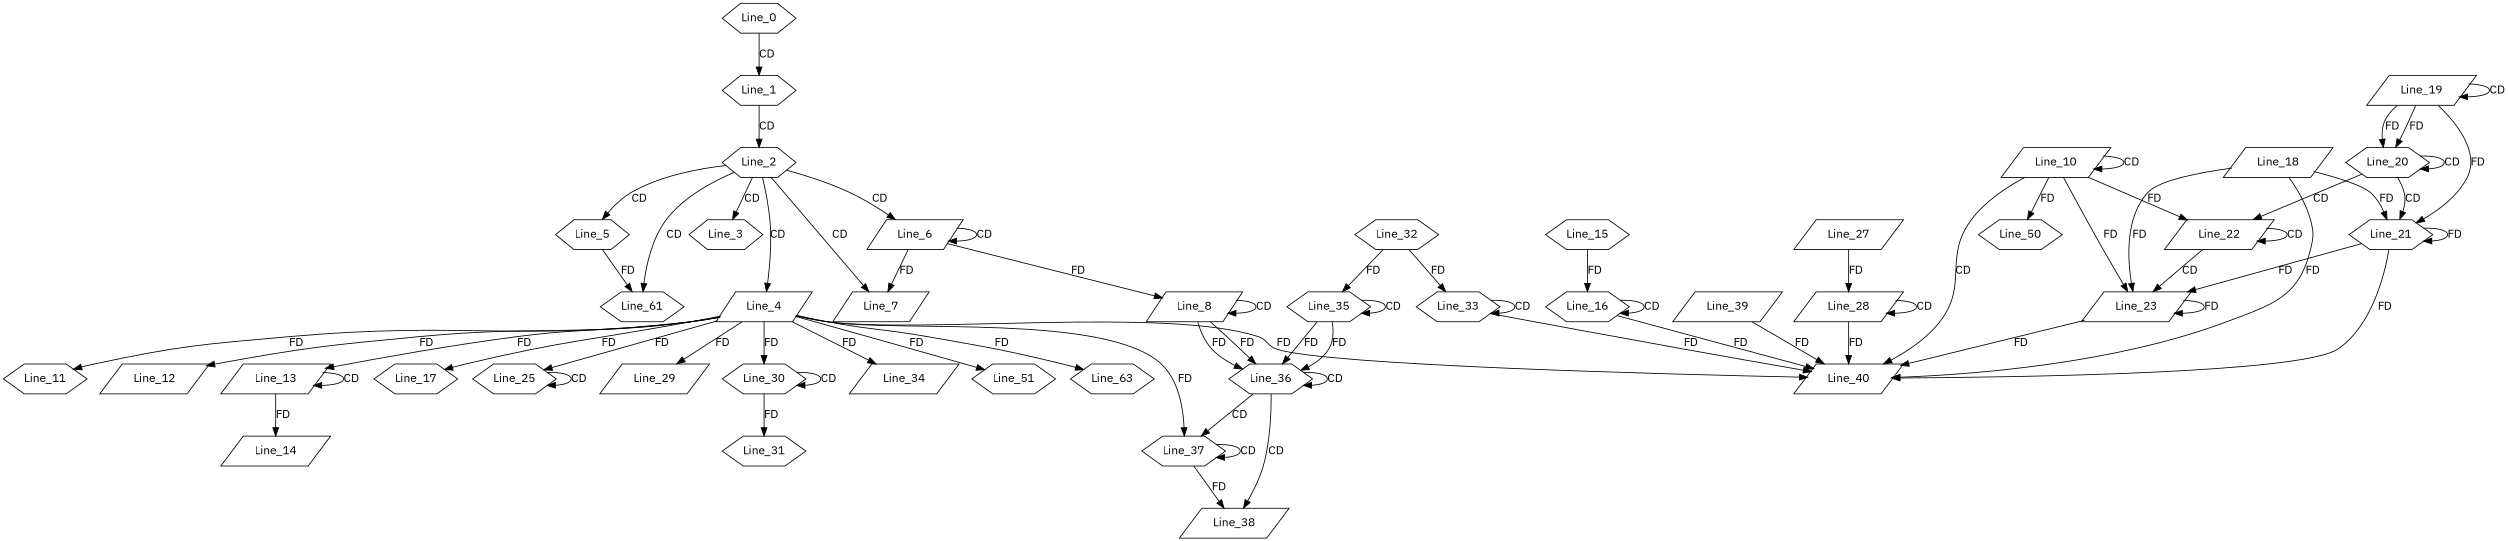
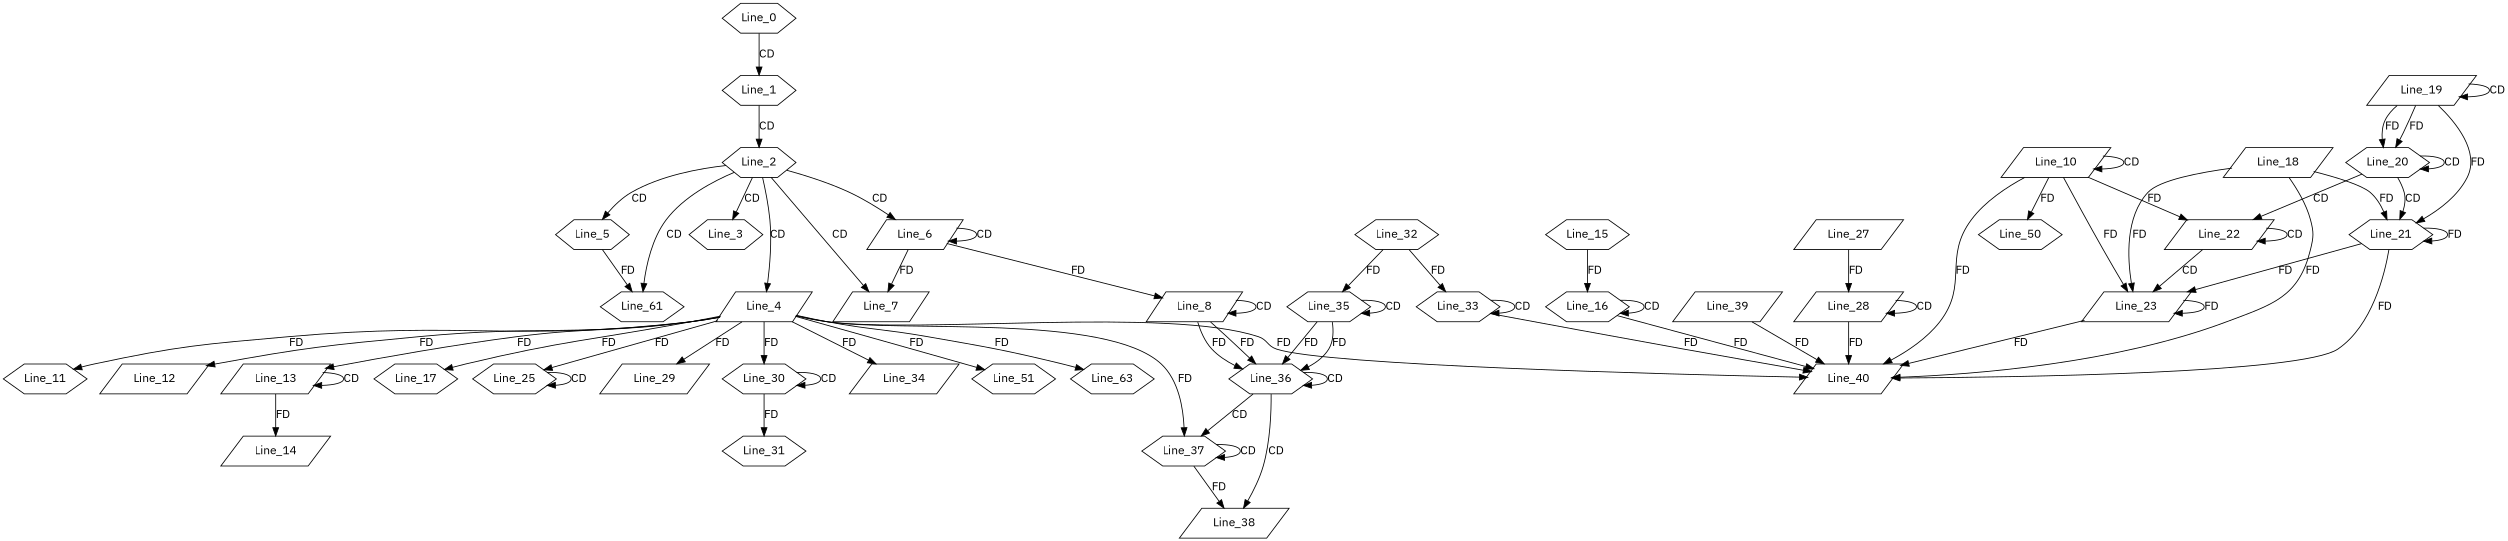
(1963, 271) -> (1963, 271)
